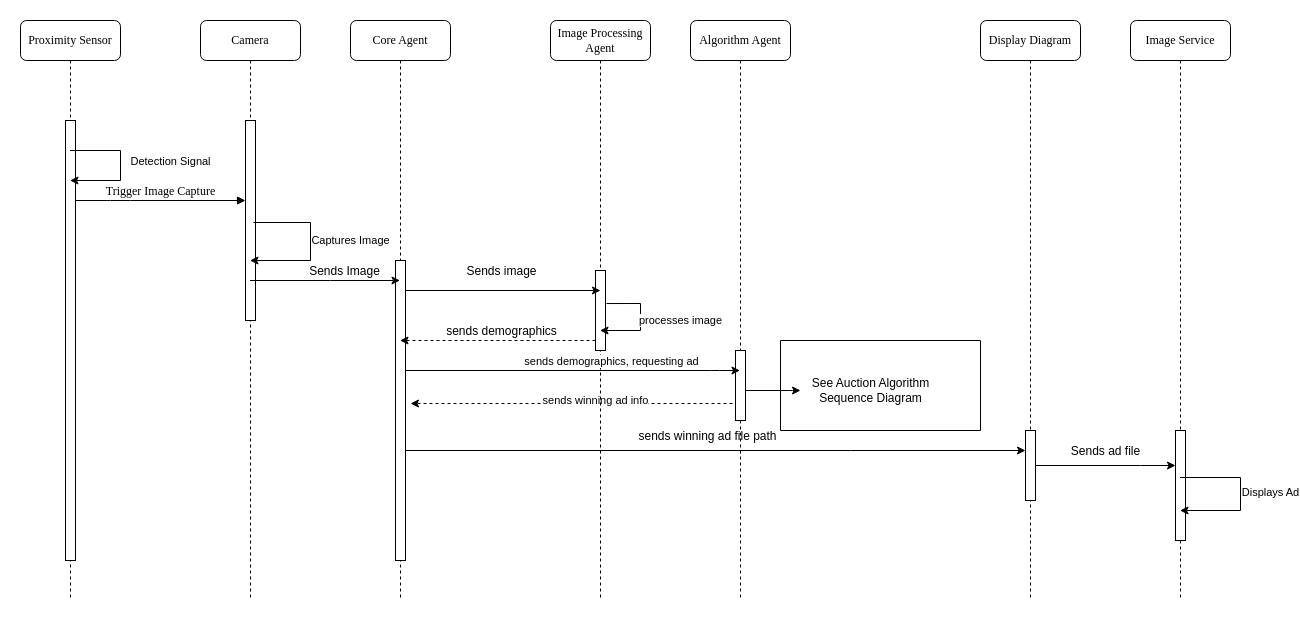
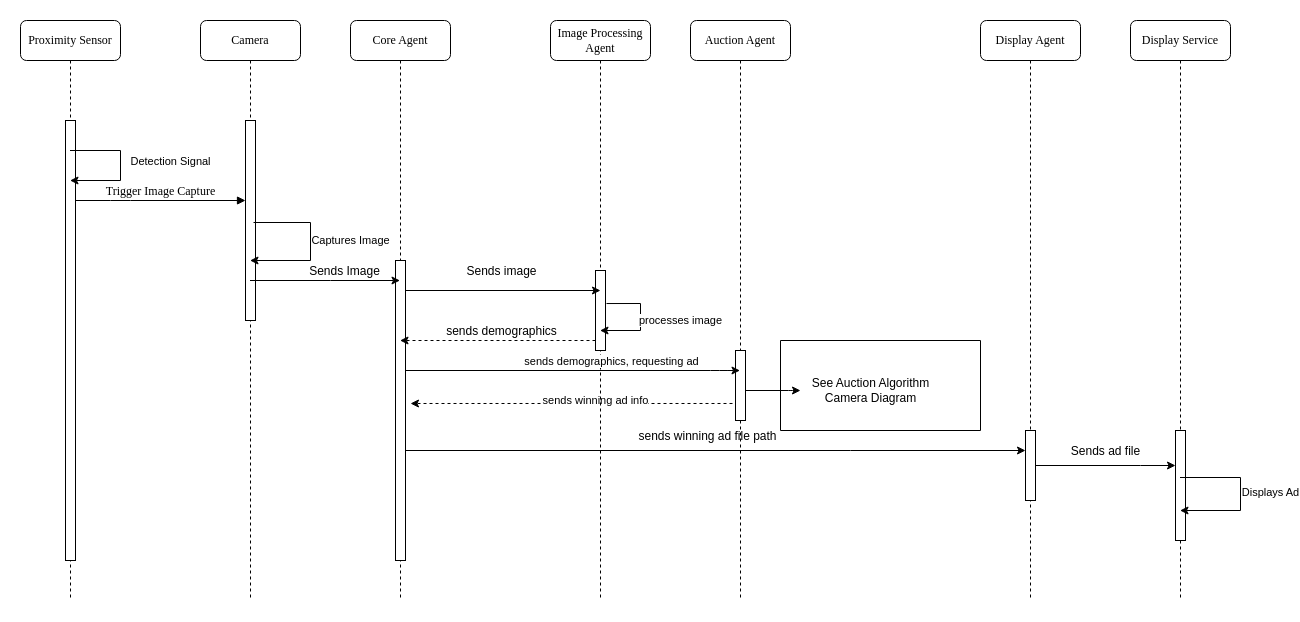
(741, 41) -> (741, 41)
(1031, 41) -> (1031, 41)
(1181, 41) -> (1181, 41)
(871, 391) -> (871, 391)
